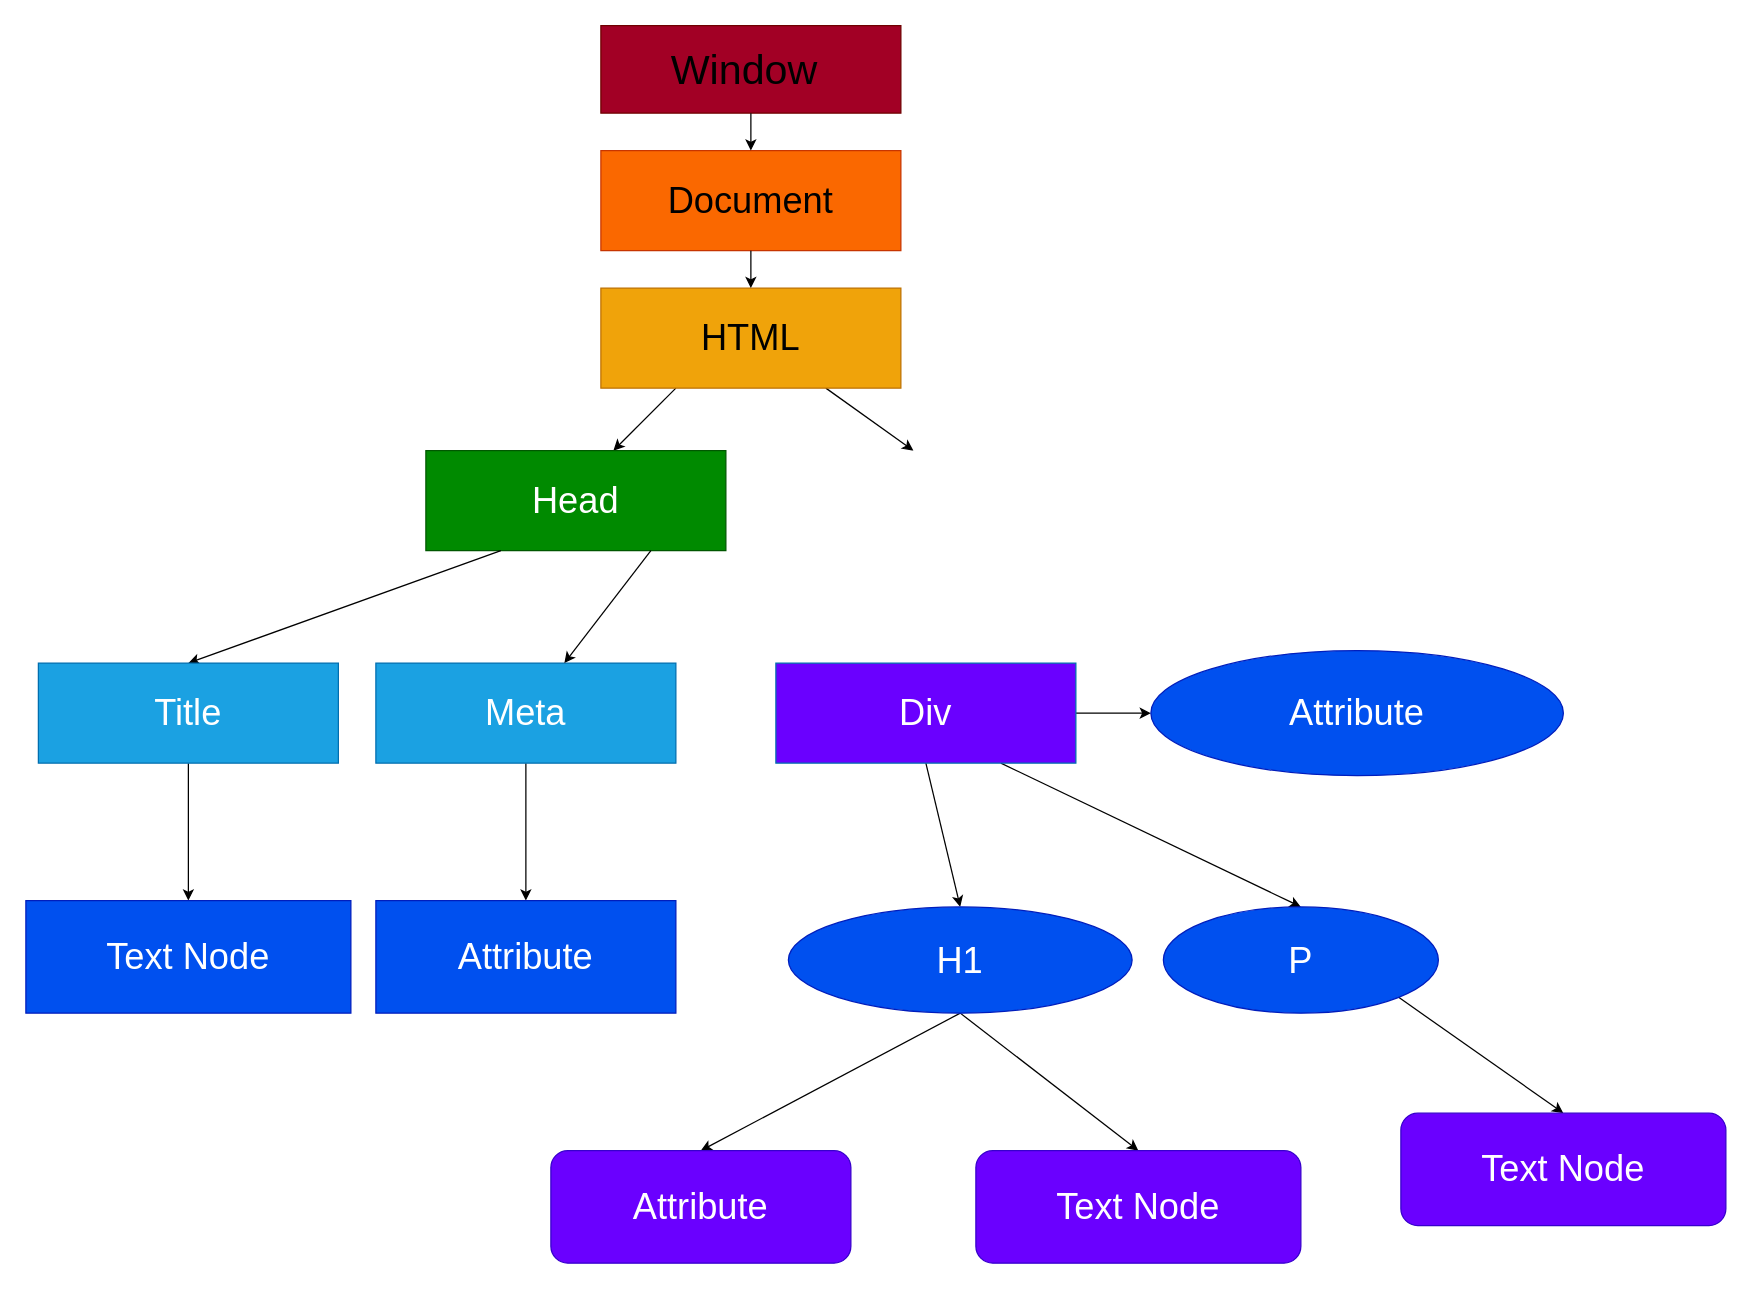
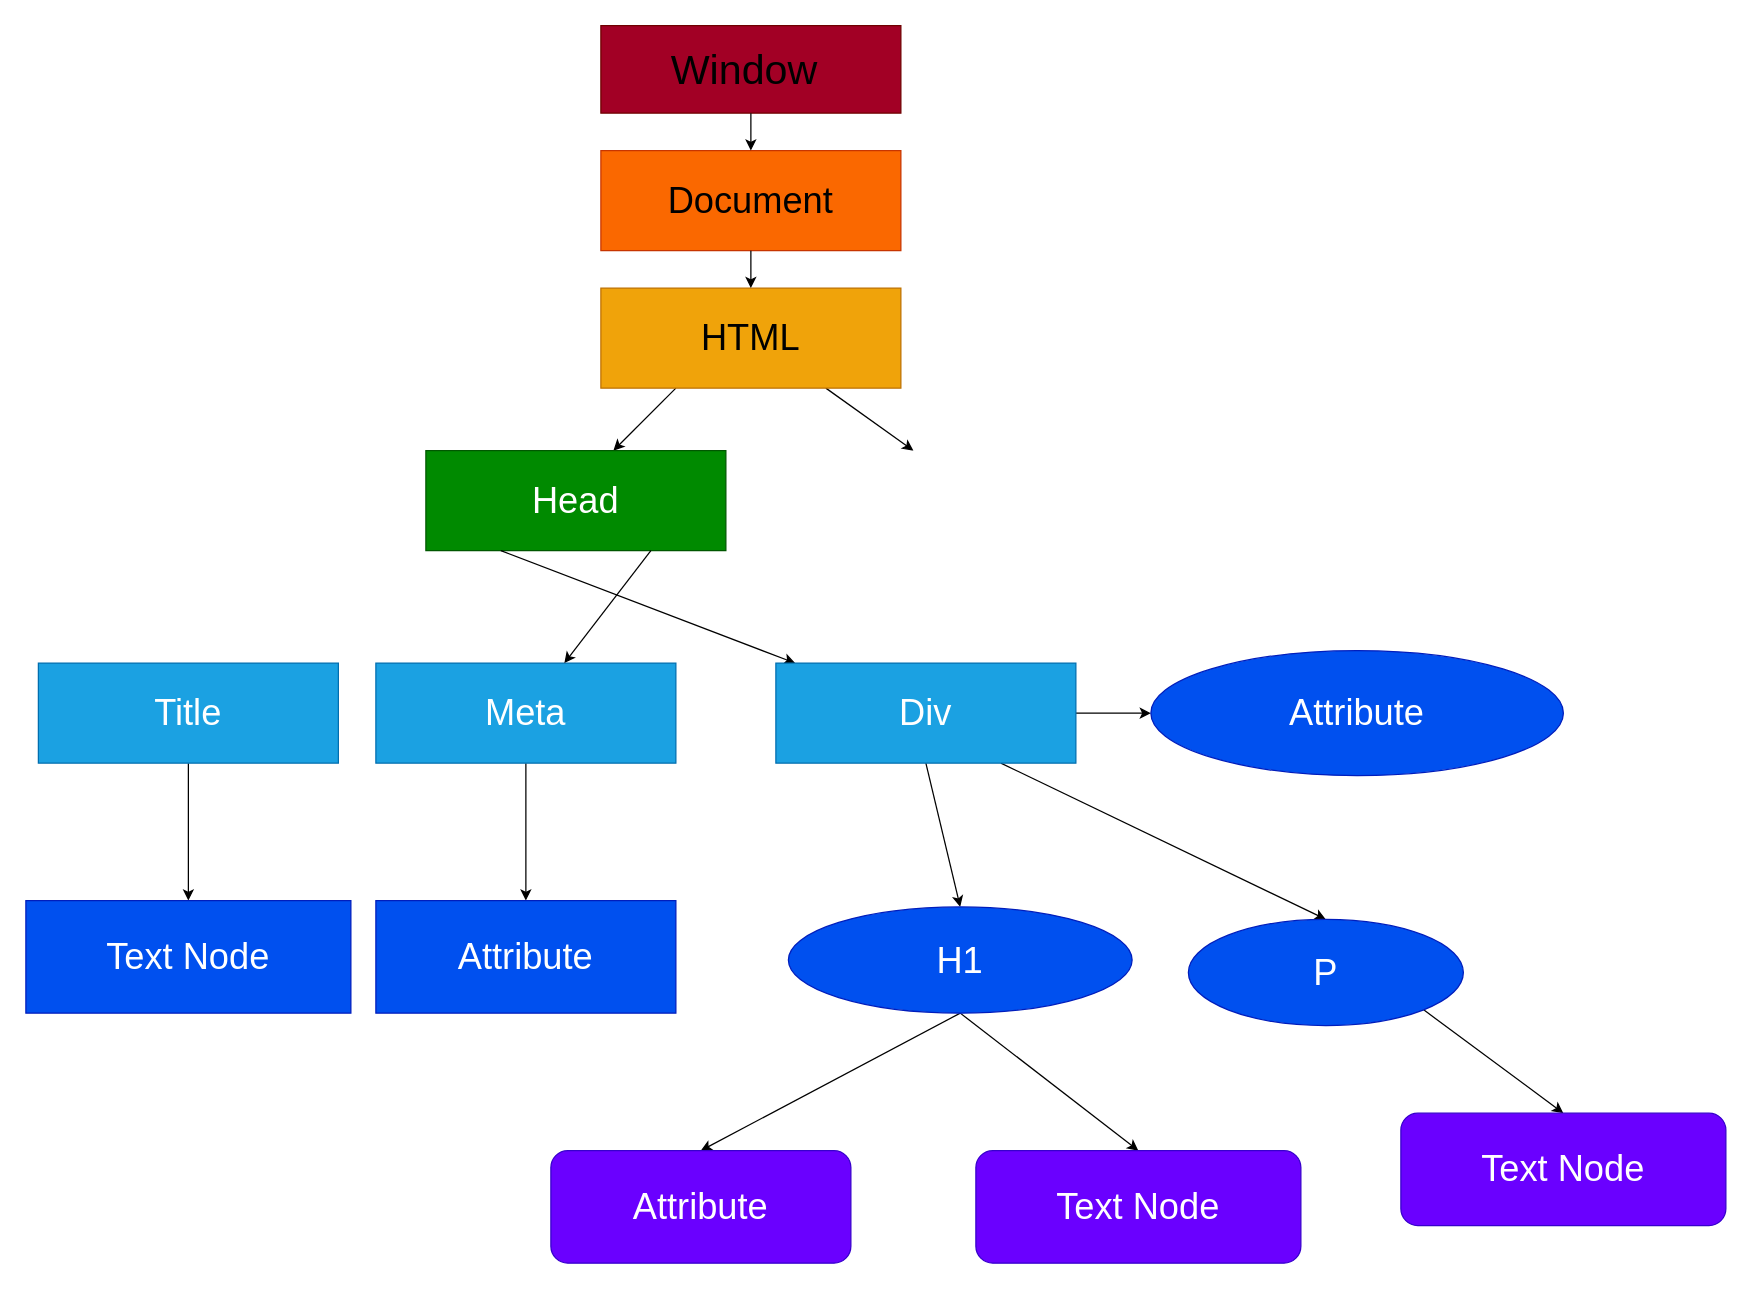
(348, 606) -> (644, 605)
(926, 713) -> (926, 713)
(1301, 960) -> (1326, 973)
